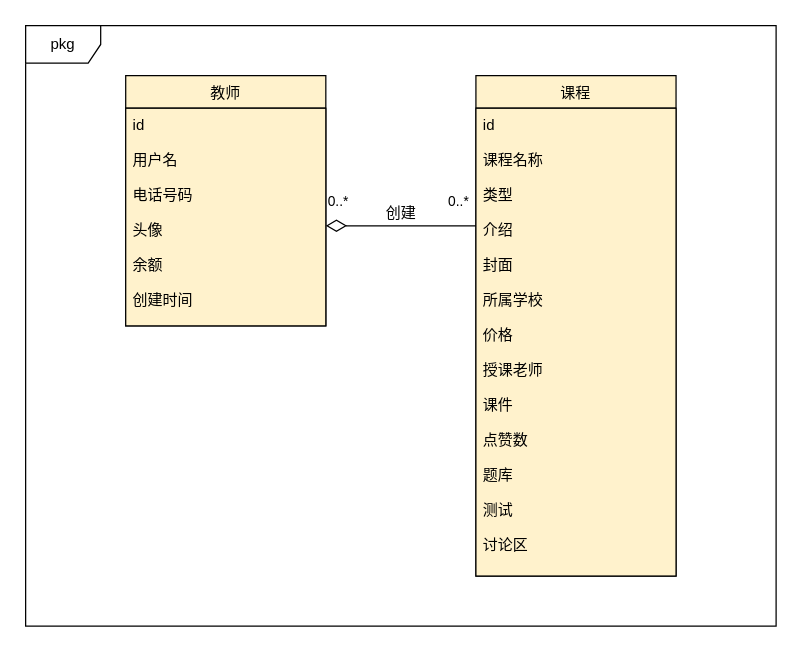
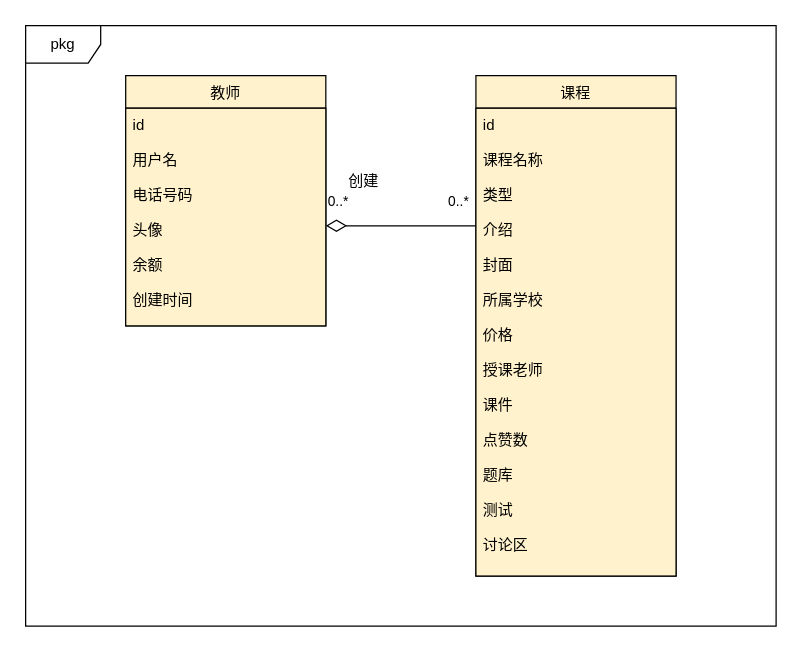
(401, 213) -> (363, 182)
